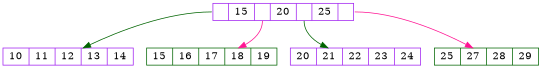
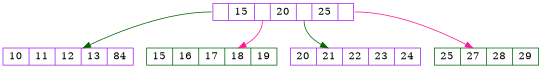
(120, 56) -> (120, 56)
